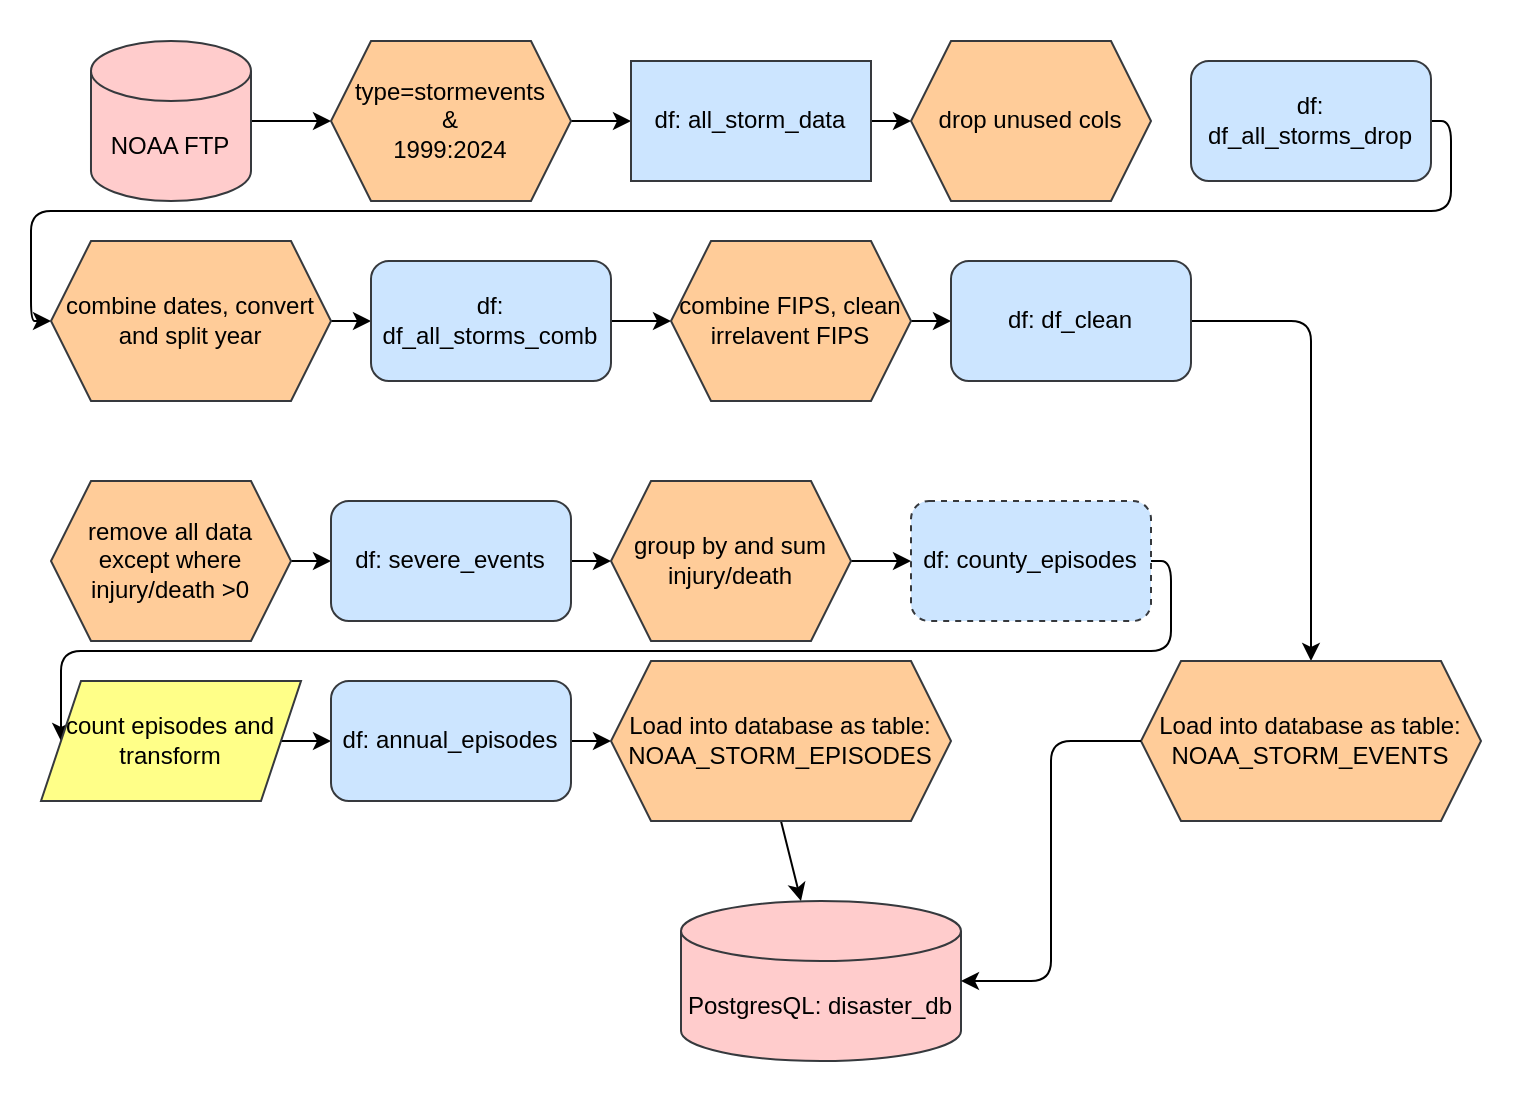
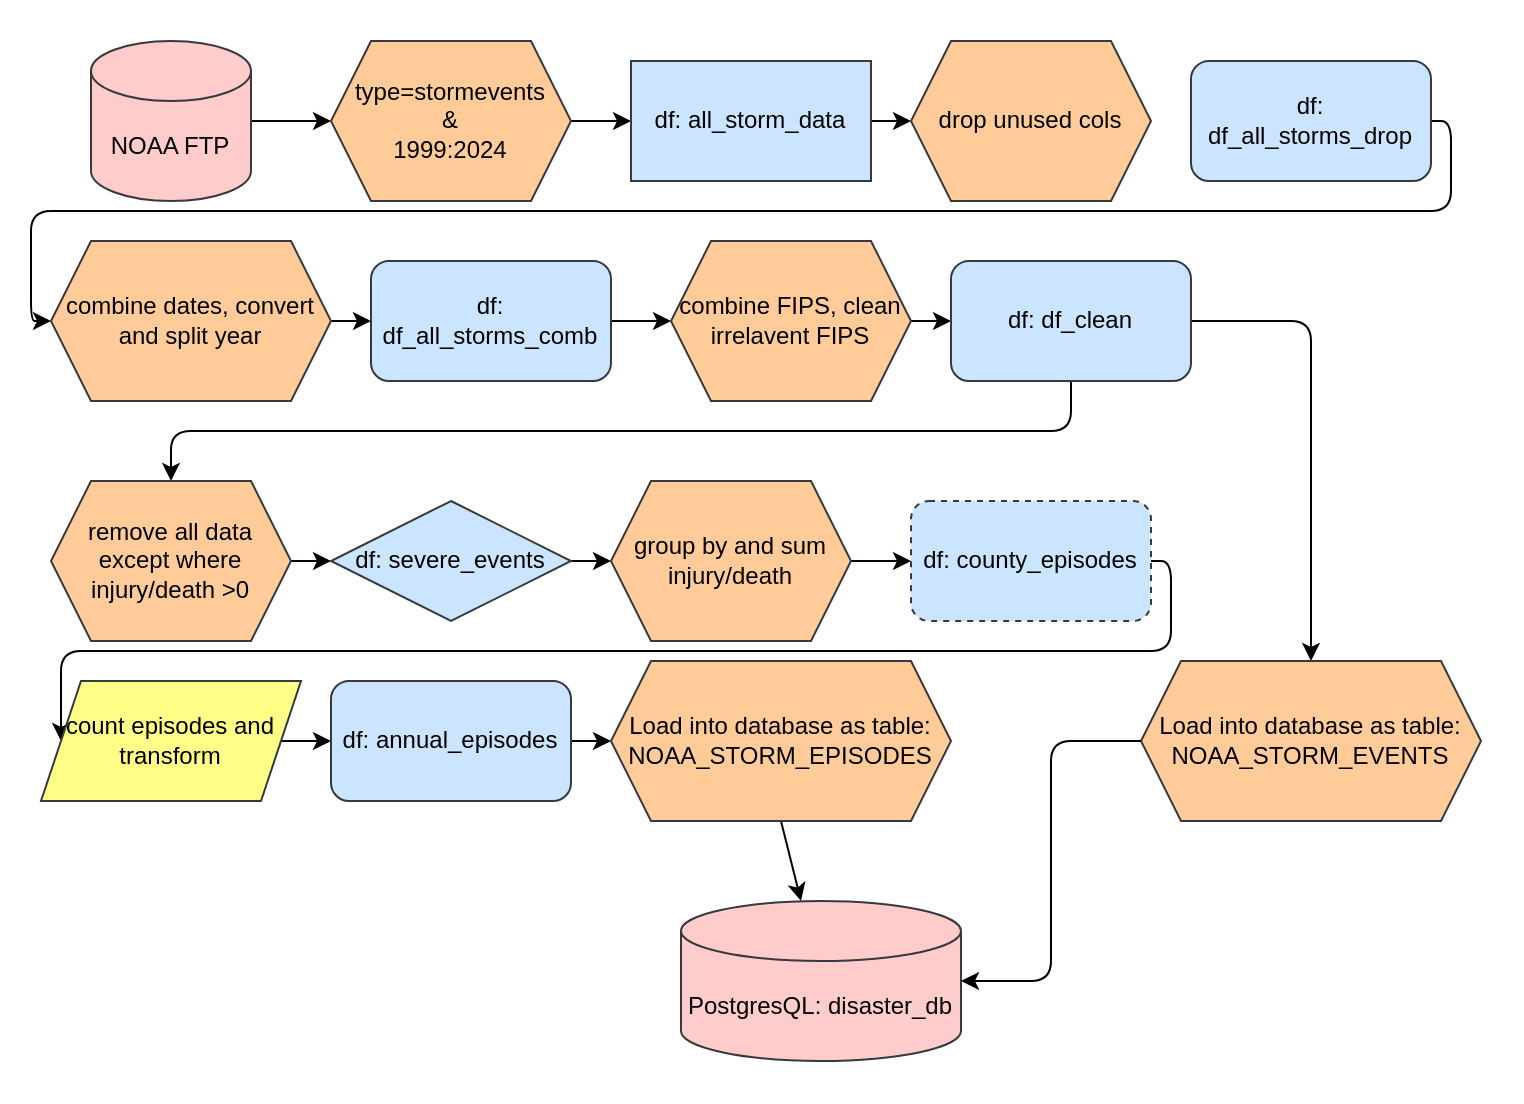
none -> (628, 431)
(451, 561) -> (451, 561)
